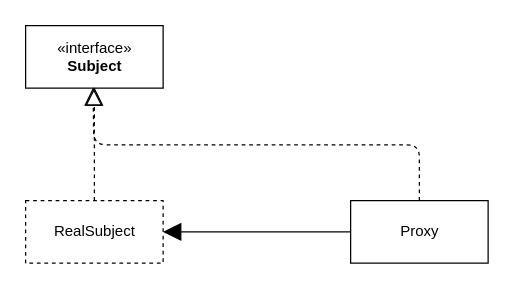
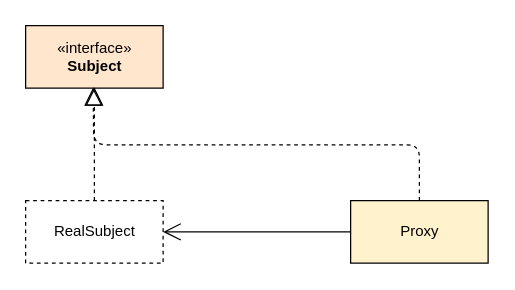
(94, 57) -> (94, 57)
(182, 232) -> (175, 232)
(419, 232) -> (419, 232)
